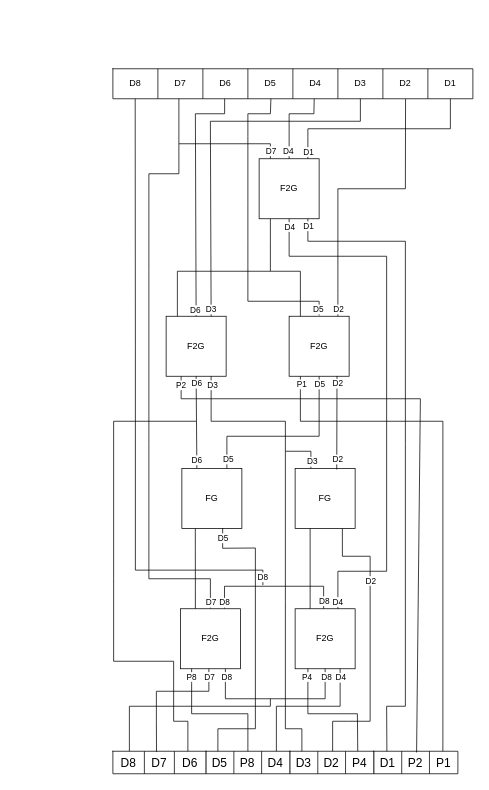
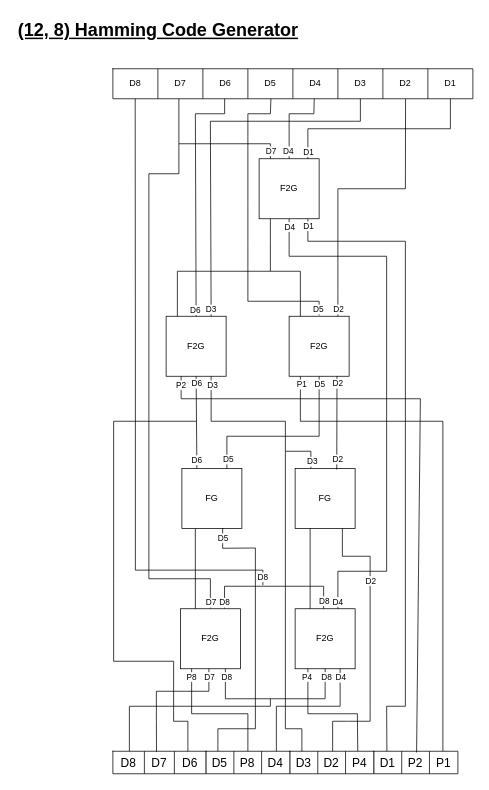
none -> (158, 30)
